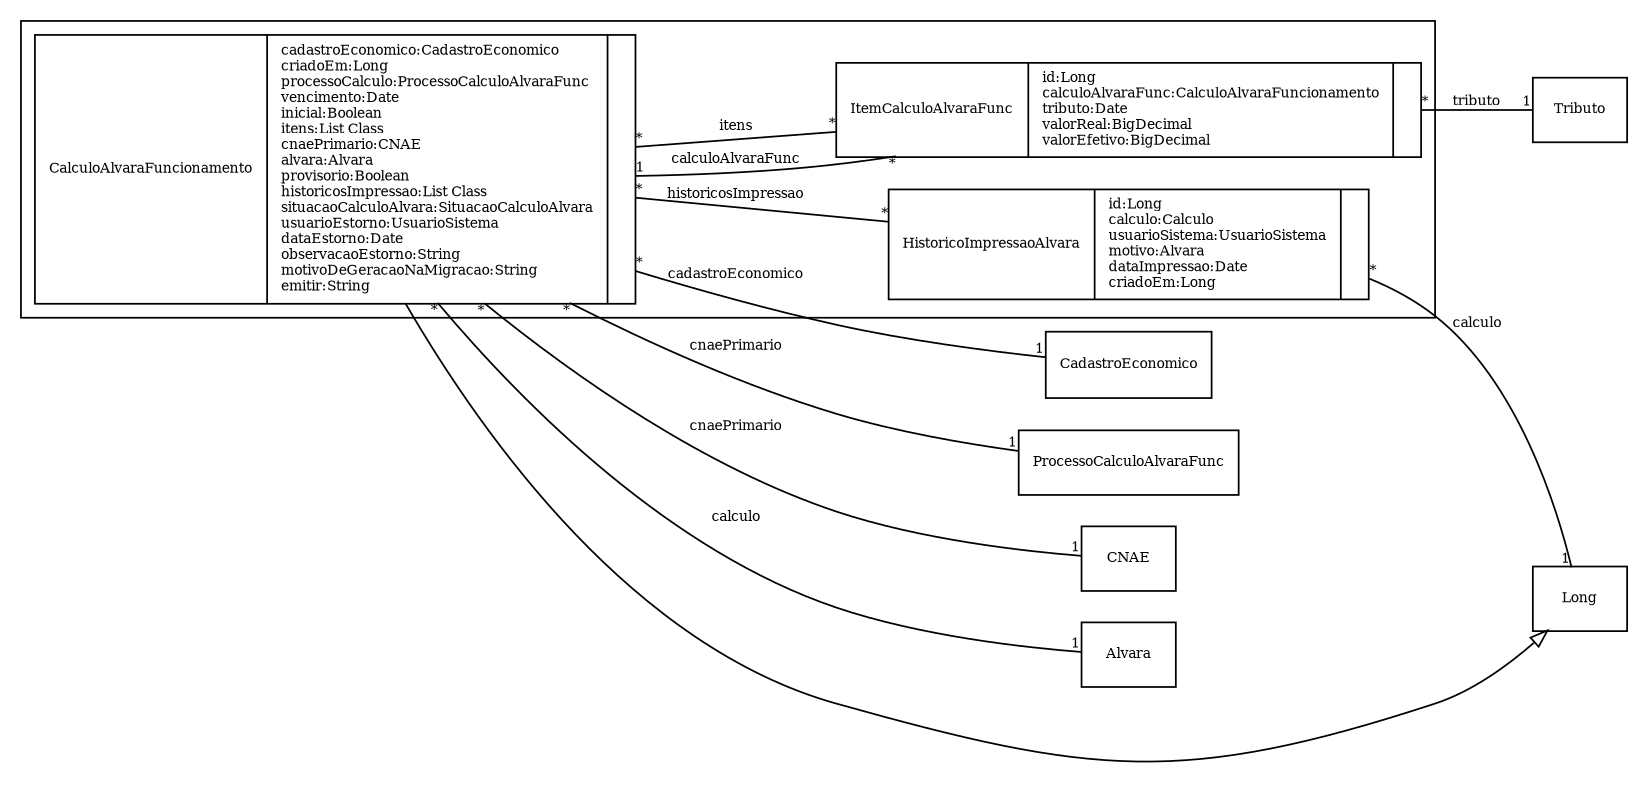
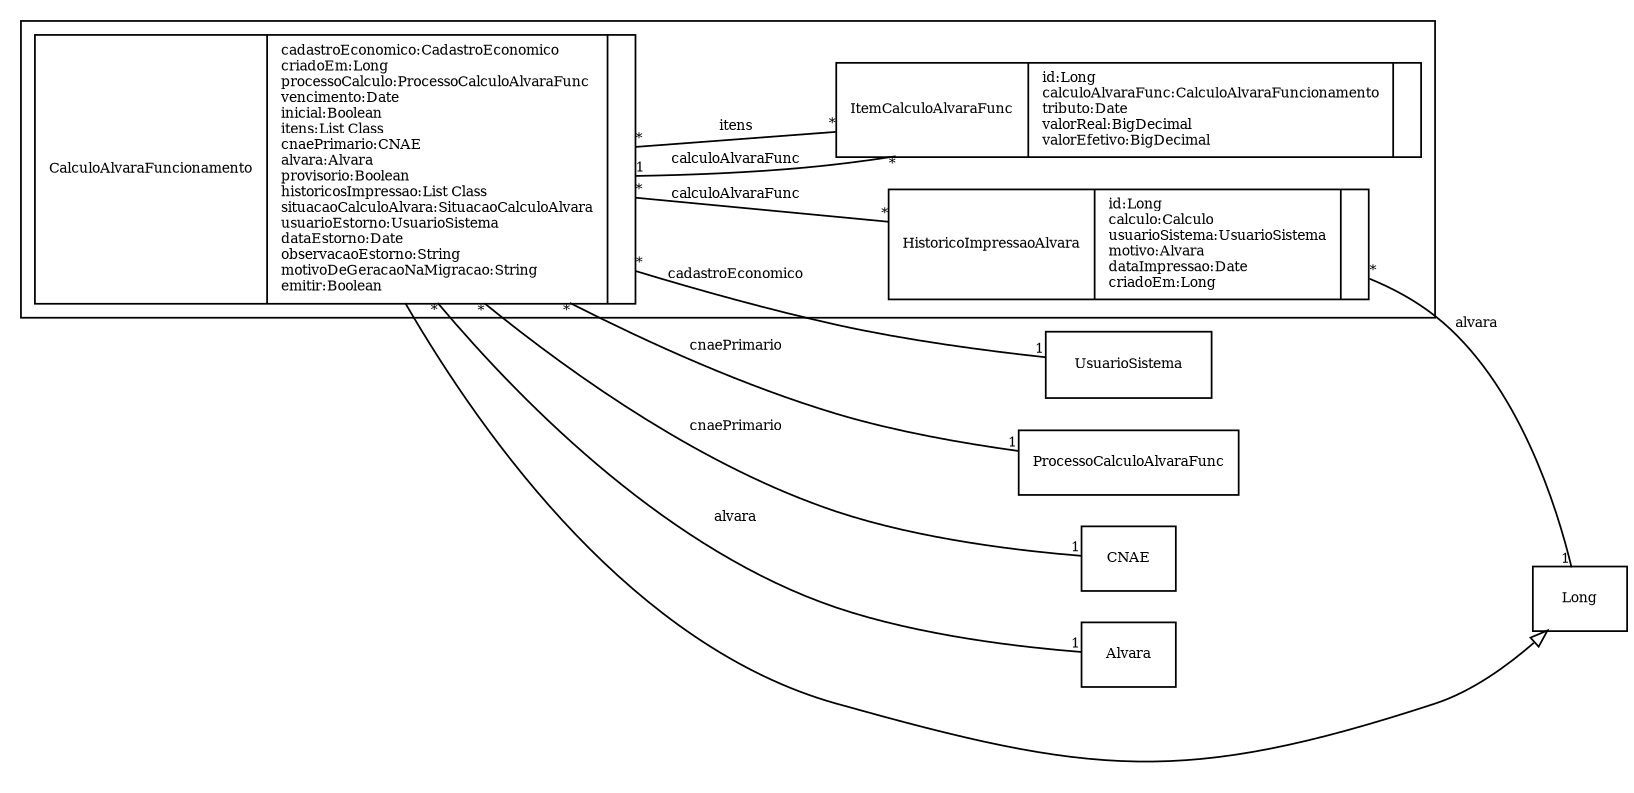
(1580, 110) -> none
(736, 195) -> (736, 195)
(326, 286) -> (332, 286)
(1477, 324) -> (1477, 324)
(1129, 365) -> (1129, 365)
(736, 518) -> (736, 518)
